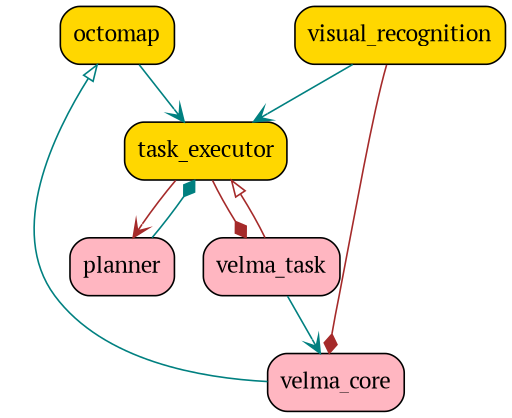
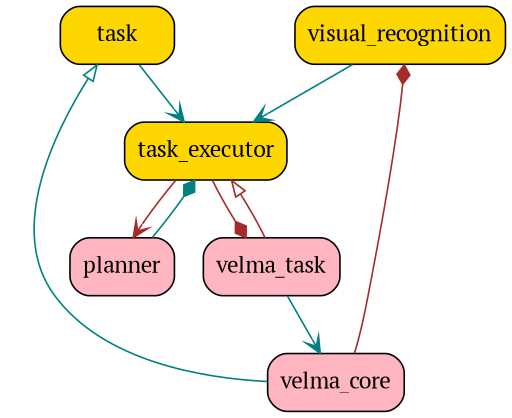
(117, 35) -> (117, 35)
(358, 199) -> (382, 220)
